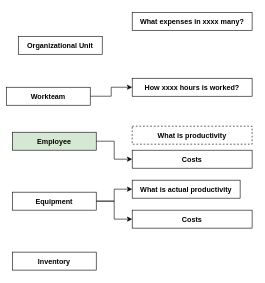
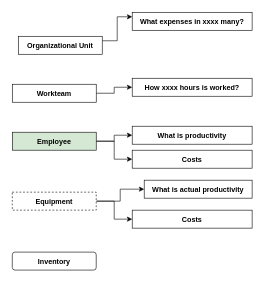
none -> (117, 41)
(48, 96) -> (54, 93)
none -> (114, 135)
(192, 135) -> (192, 135)
(186, 189) -> (198, 189)
(54, 201) -> (54, 201)
(54, 261) -> (54, 261)
